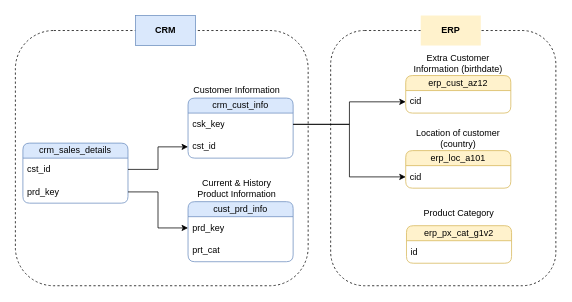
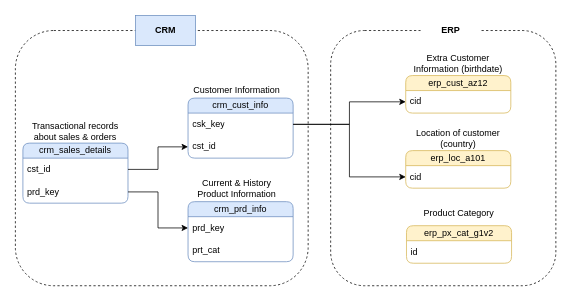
(450, 30) -> (450, 30)
none -> (75, 132)
(240, 209) -> (240, 209)
